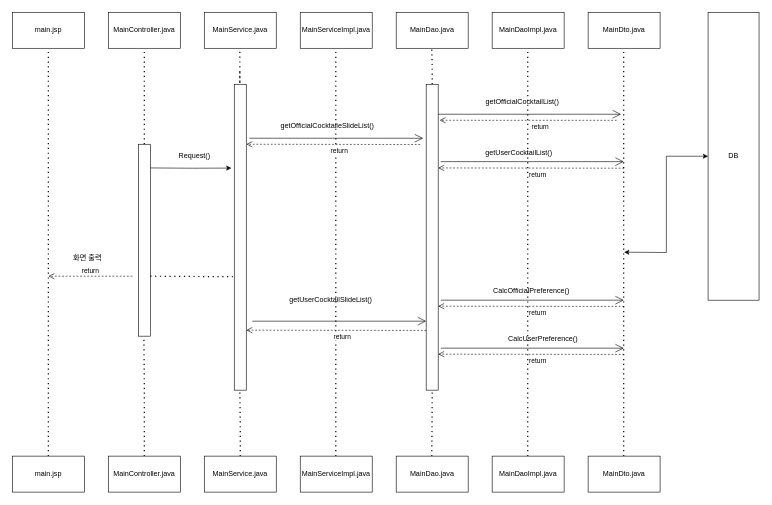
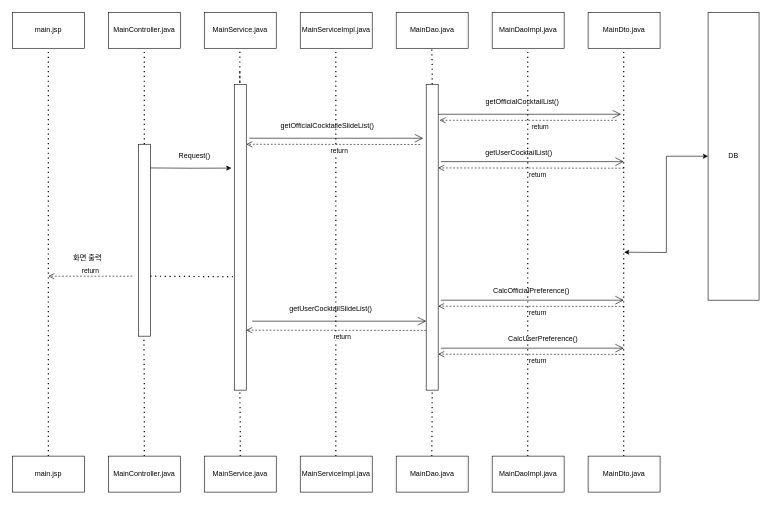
(345, 300) -> (345, 309)
